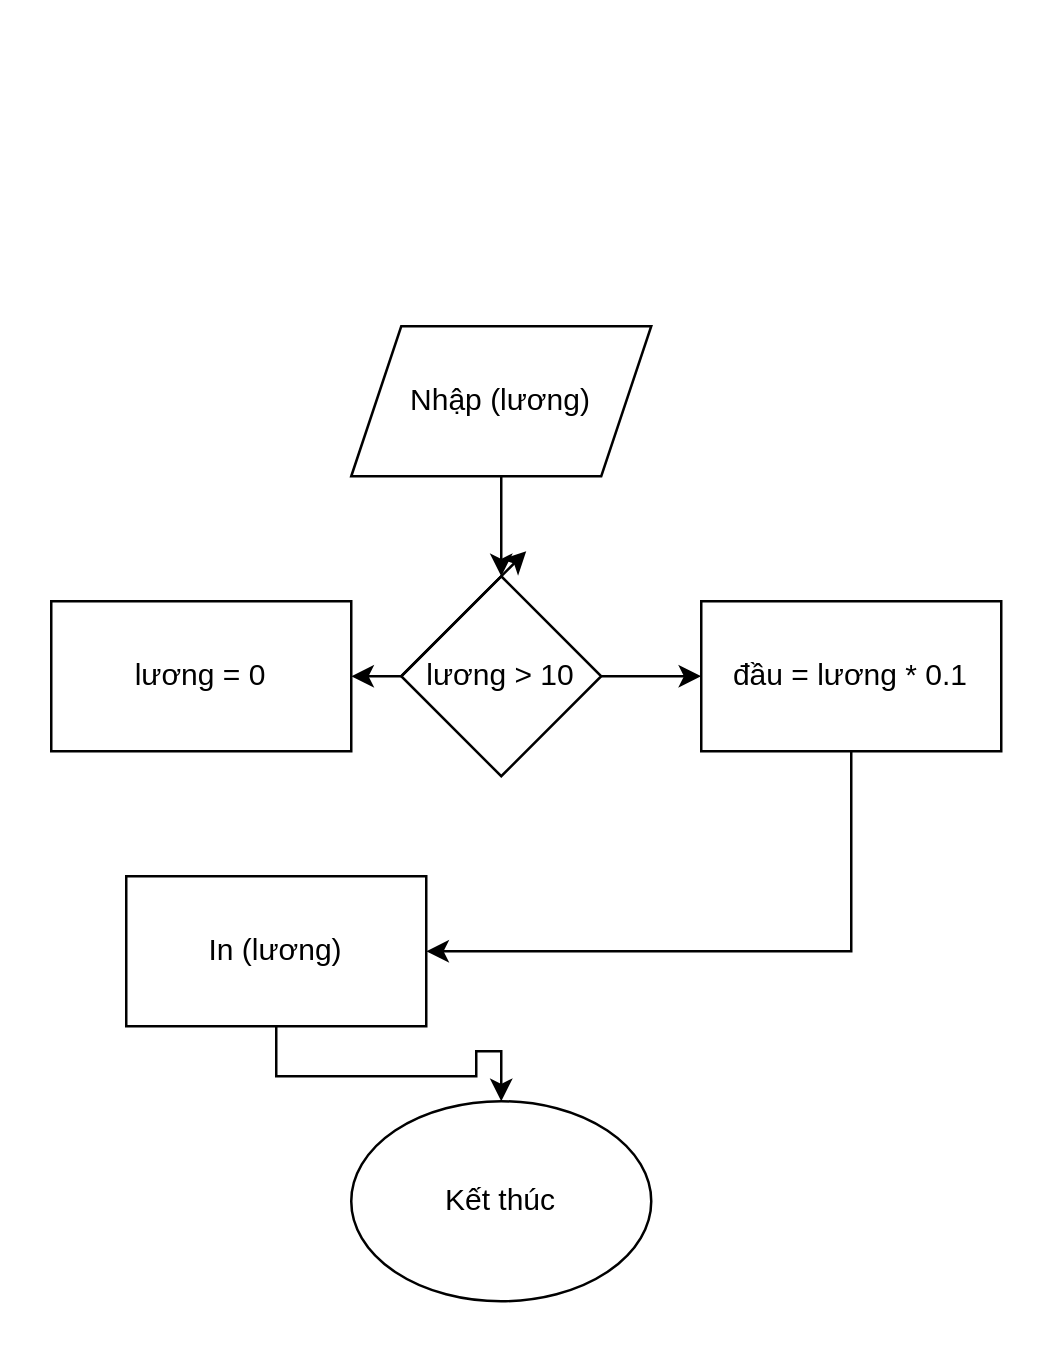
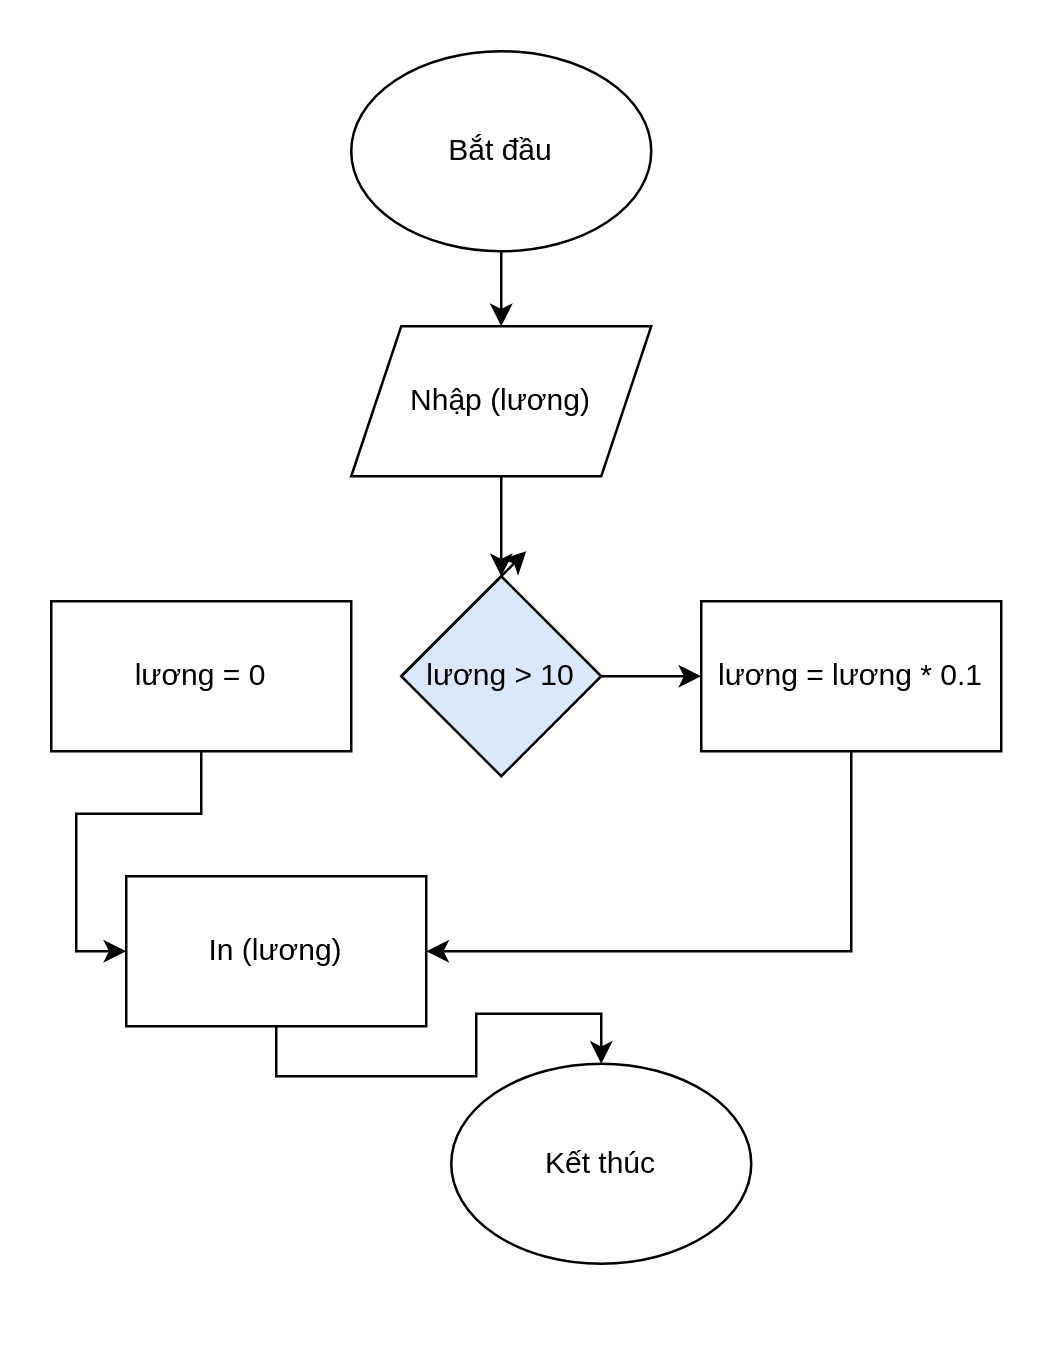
none -> (501, 151)
none -> (501, 280)
(383, 676) -> none
(501, 676) -> (501, 676)
(851, 676) -> (851, 676)
none -> (84, 814)
(501, 1201) -> (601, 1164)
